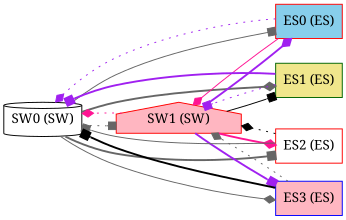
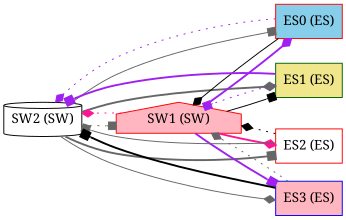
(240, 67) -> (240, 67)
(43, 119) -> (43, 119)
